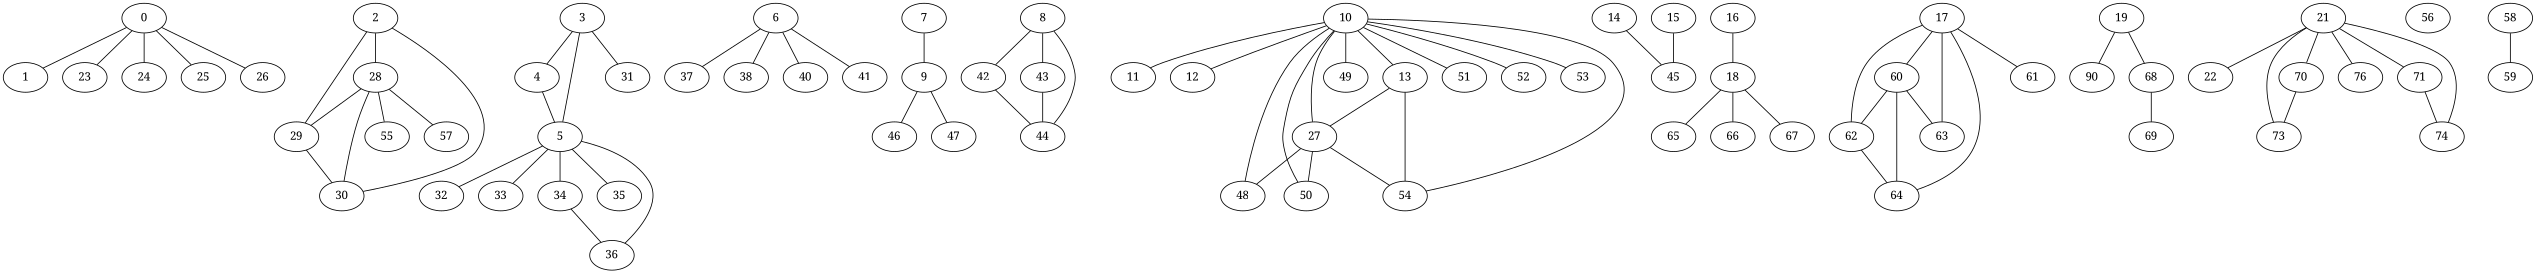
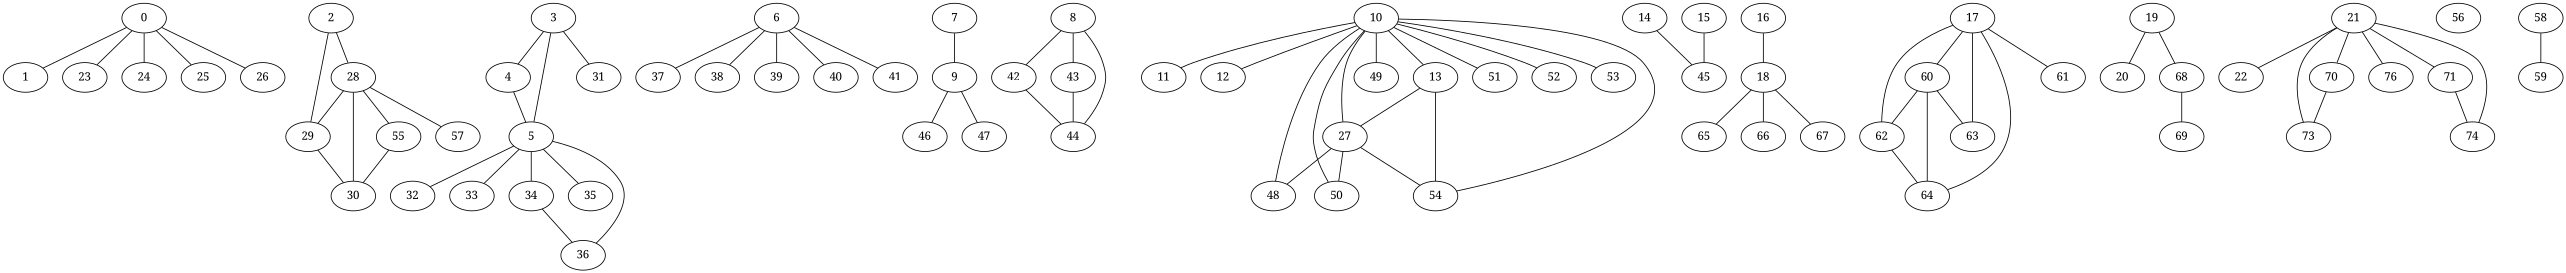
none -> (777, 77)
(2092, 77) -> (2122, 77)
(484, 131) -> (376, 166)
